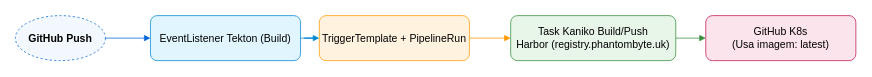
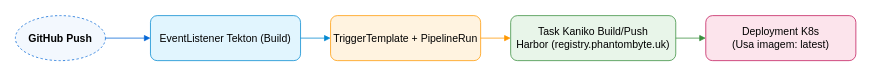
(394, 38) -> (405, 38)
(780, 38) -> (780, 38)
